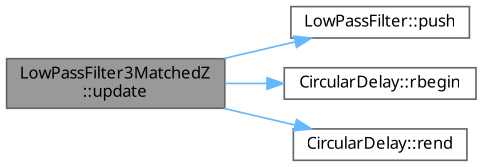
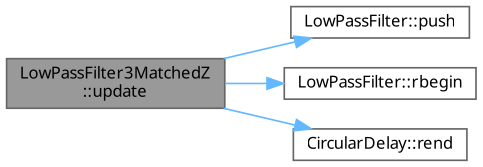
(380, 83) -> (380, 83)
